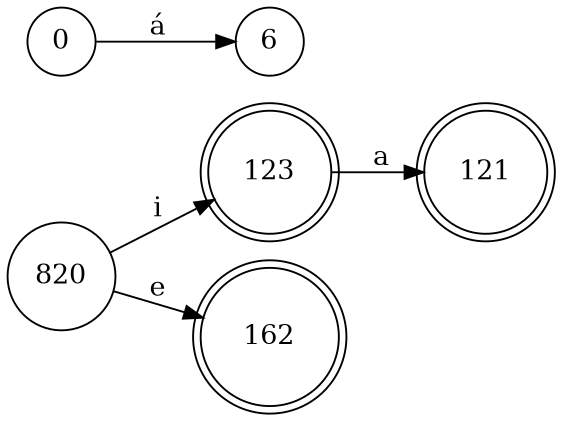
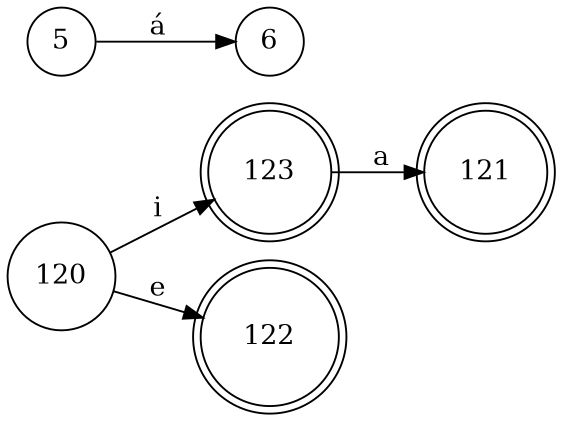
(62, 42) -> (62, 42)
(62, 276) -> (62, 276)
(270, 337) -> (270, 337)
